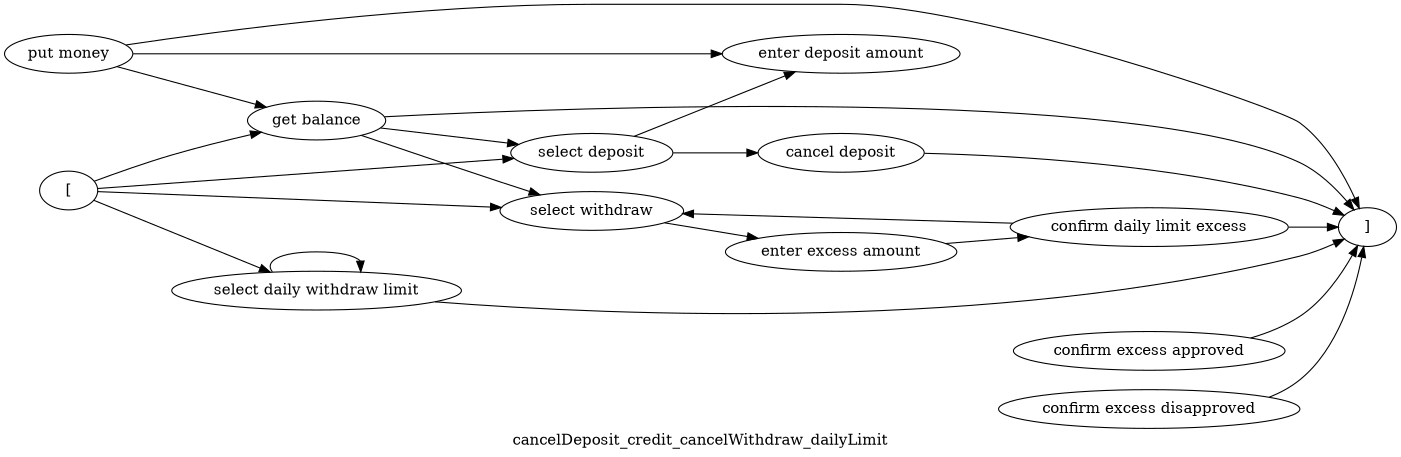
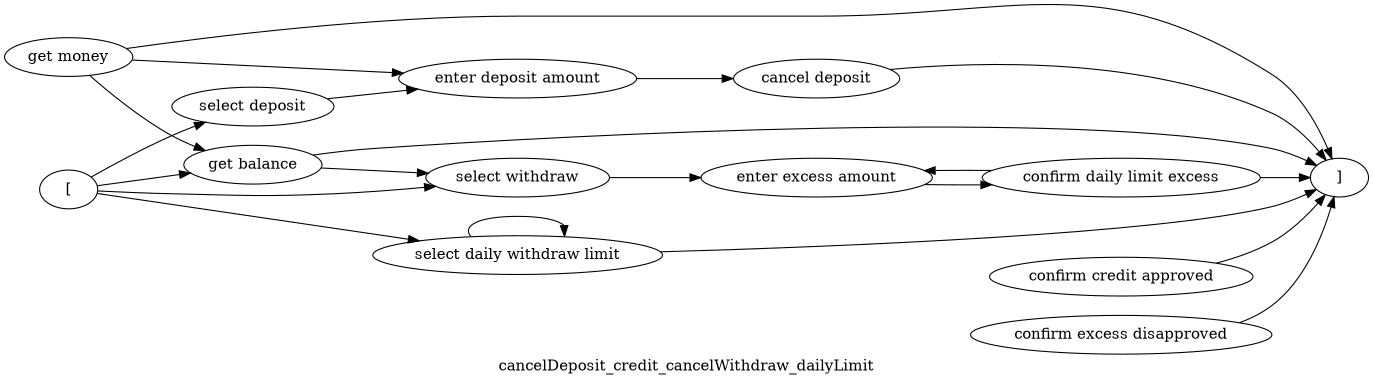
(69, 54) -> (69, 57)
(444, 136) -> none
(710, 153) -> (679, 79)
(853, 219) -> (963, 170)
(1149, 351) -> (1121, 277)
